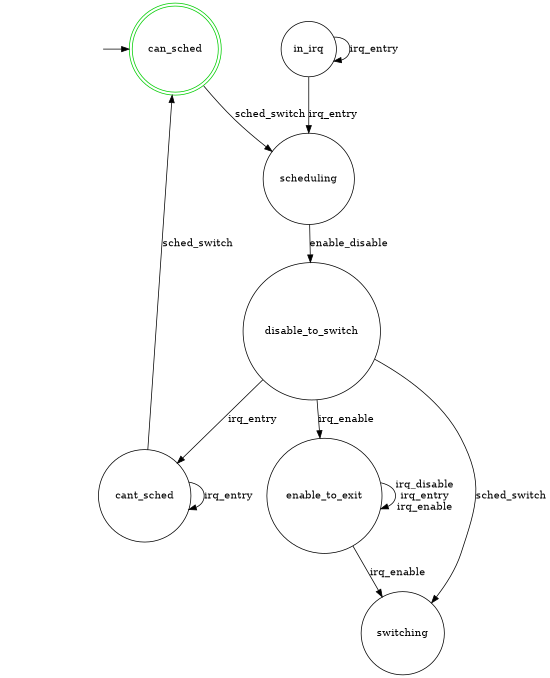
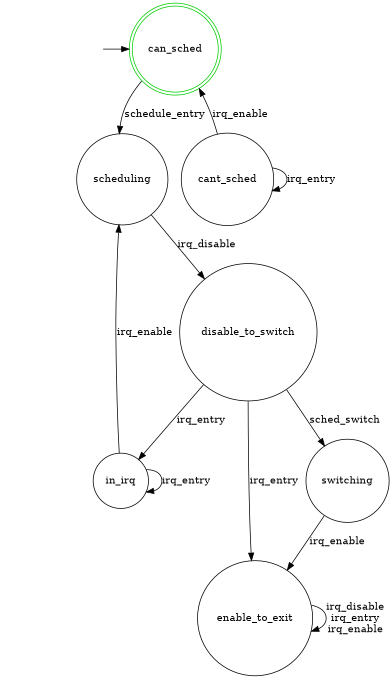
(270, 114) -> (165, 114)
(333, 114) -> (145, 332)
(198, 243) -> (241, 114)
(349, 243) -> (207, 244)
(223, 419) -> (174, 419)
(346, 419) -> (274, 481)
(366, 568) -> (308, 540)
